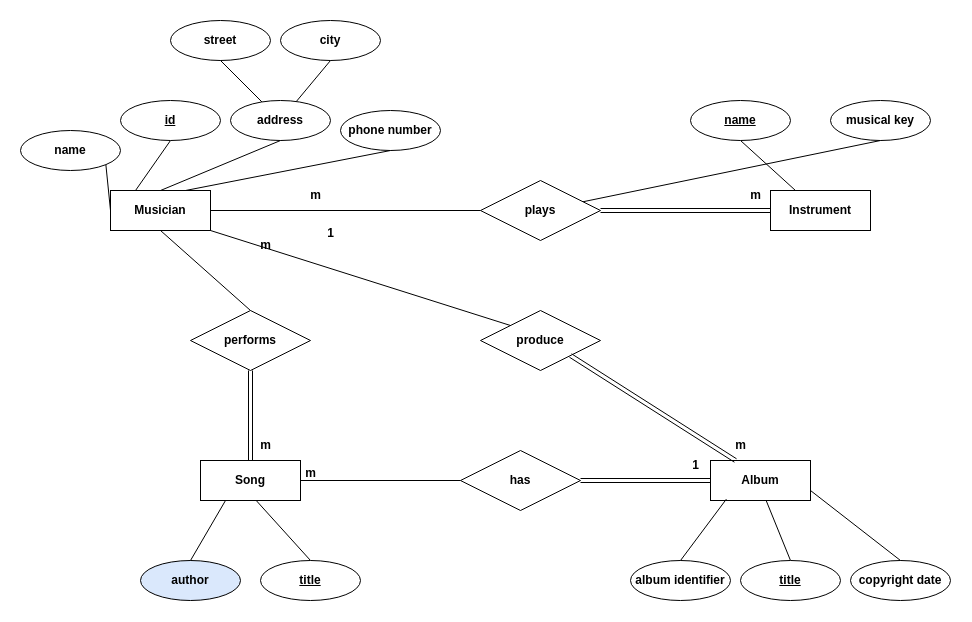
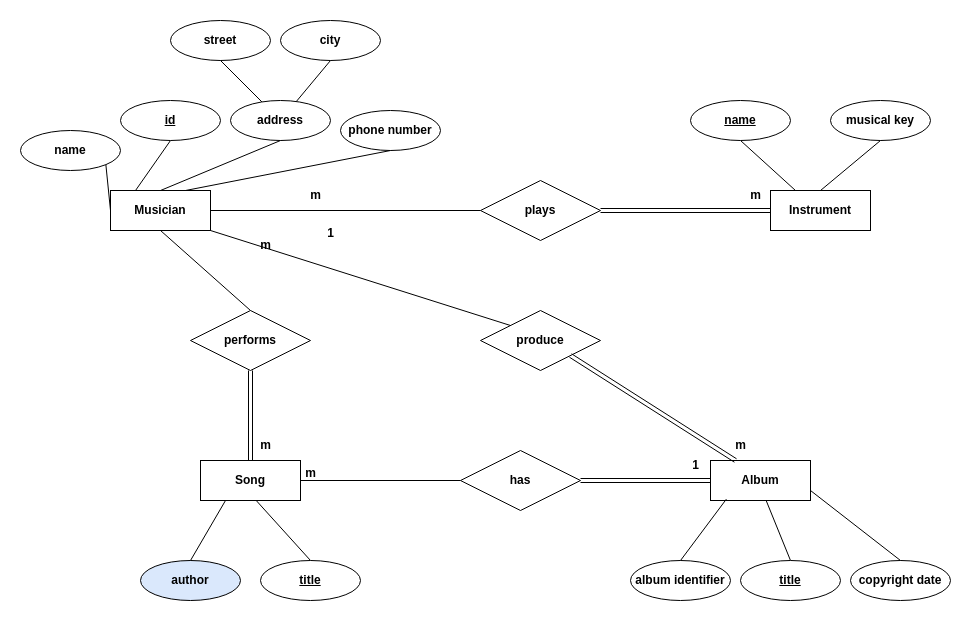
(732, 171) -> (851, 166)
